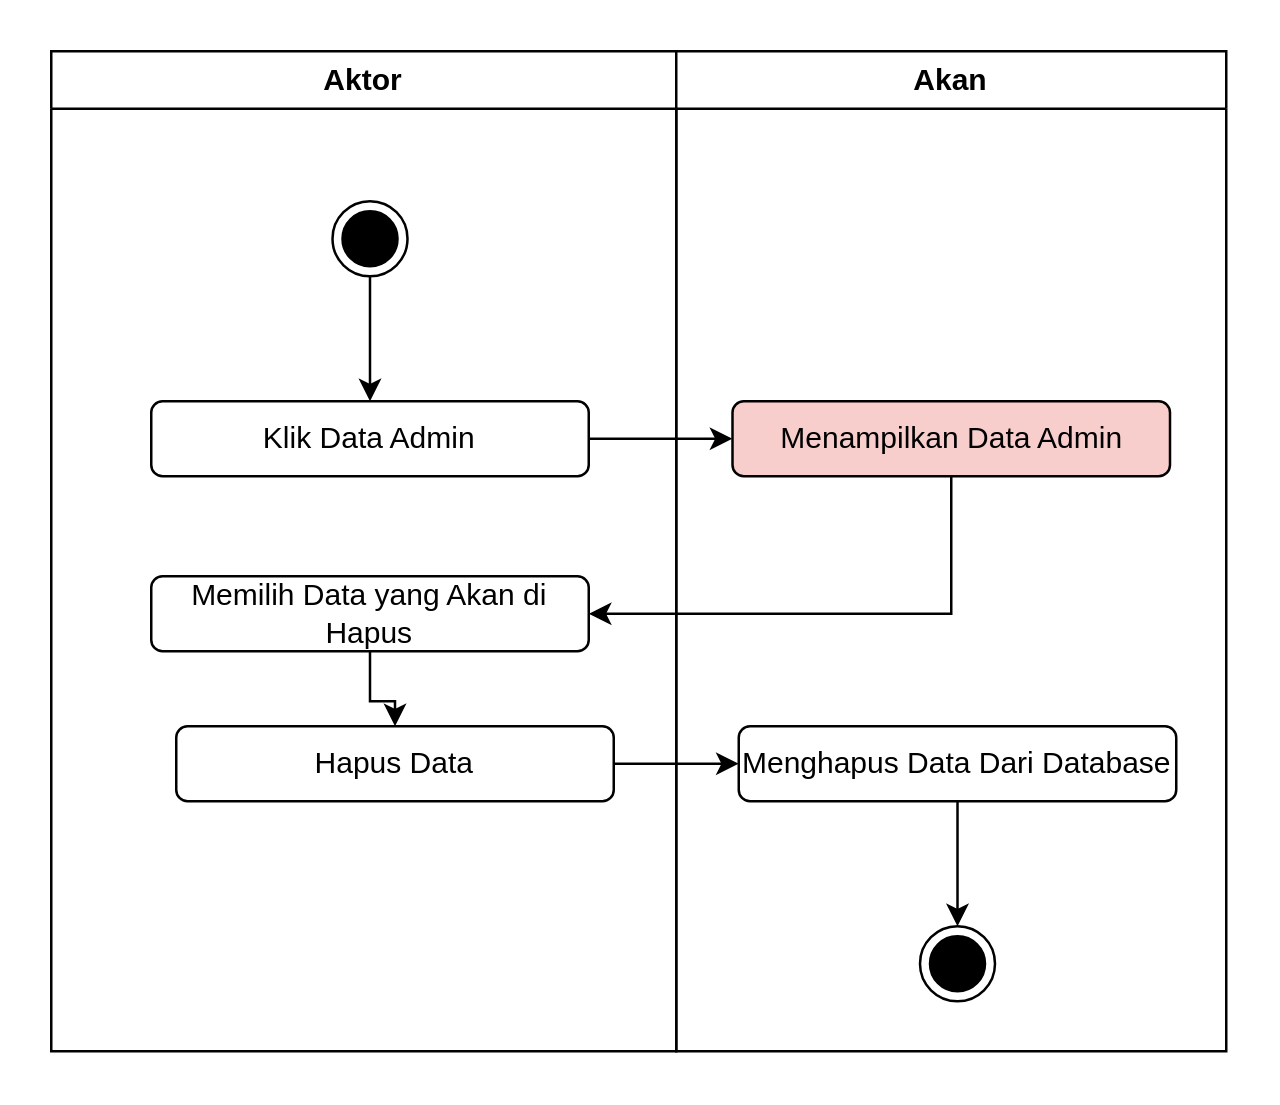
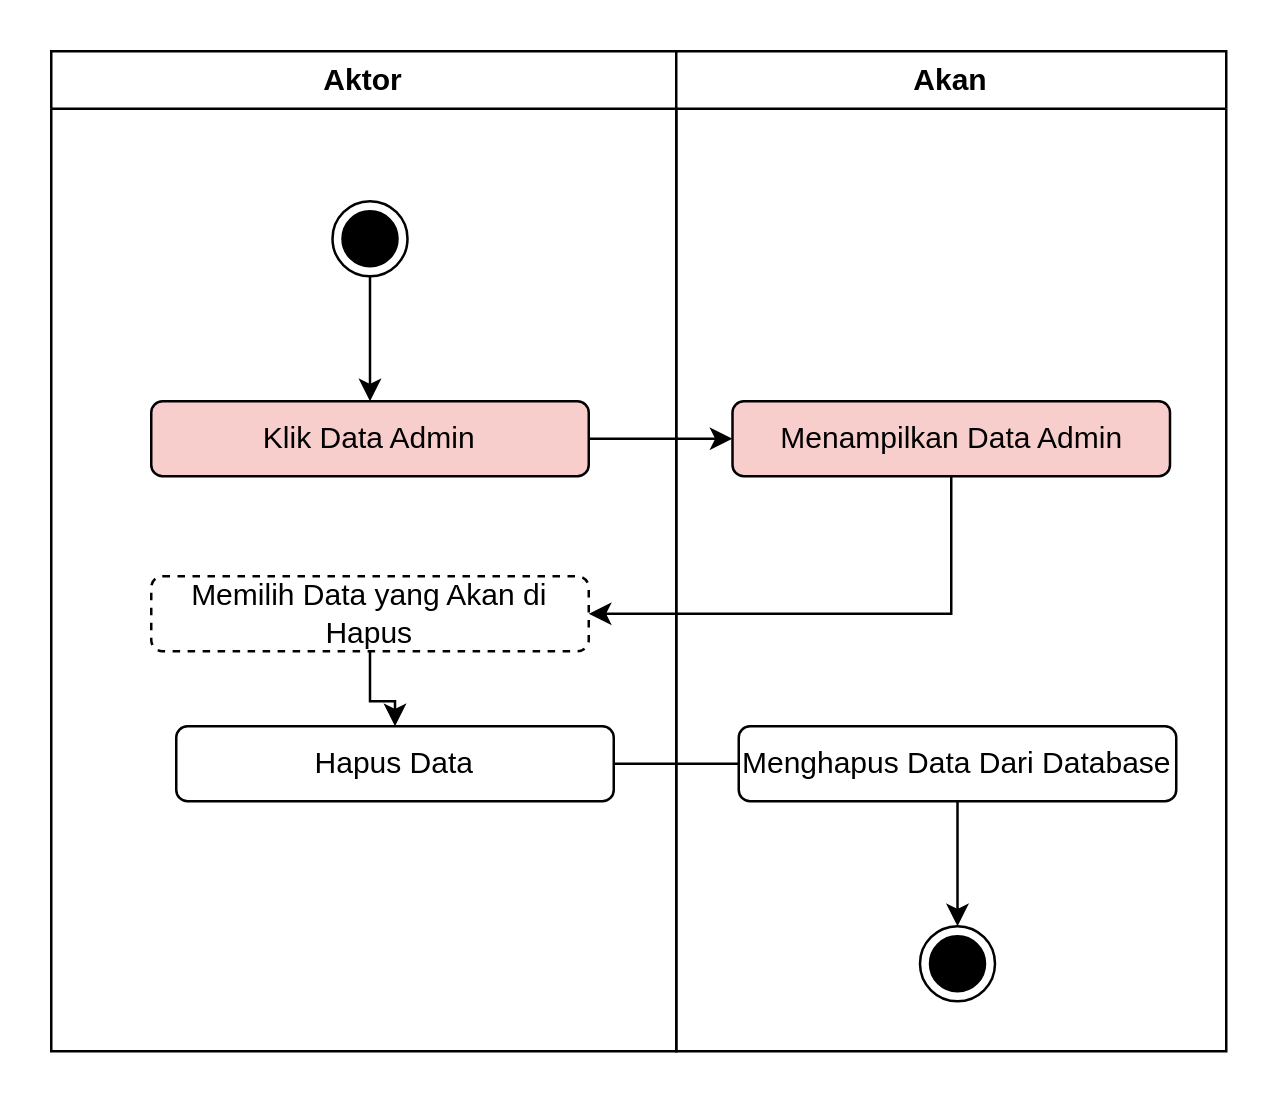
(370, 439) -> (370, 439)
(370, 614) -> (370, 614)
(720, 764) -> (727, 764)
